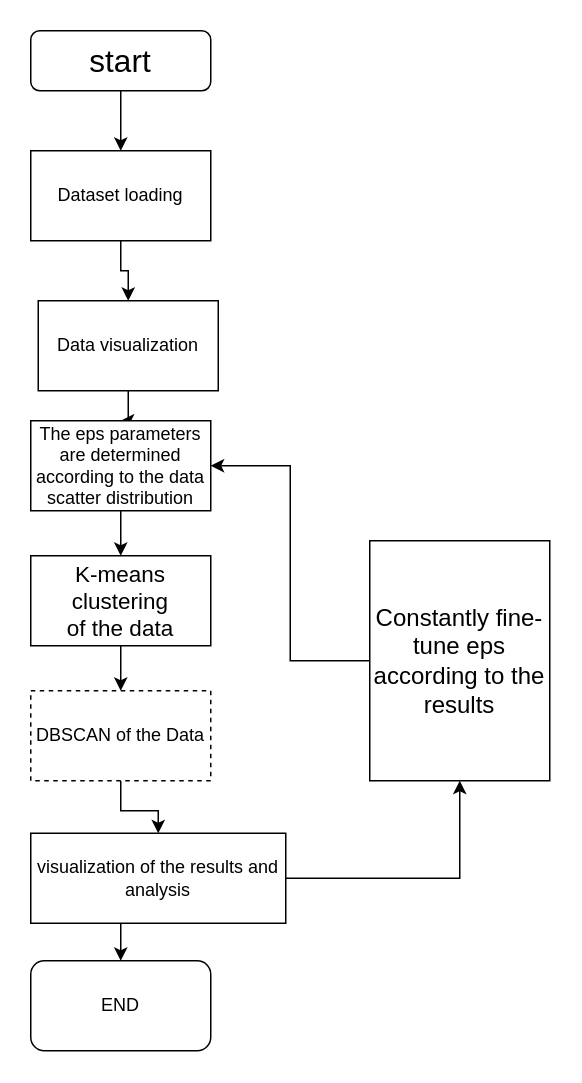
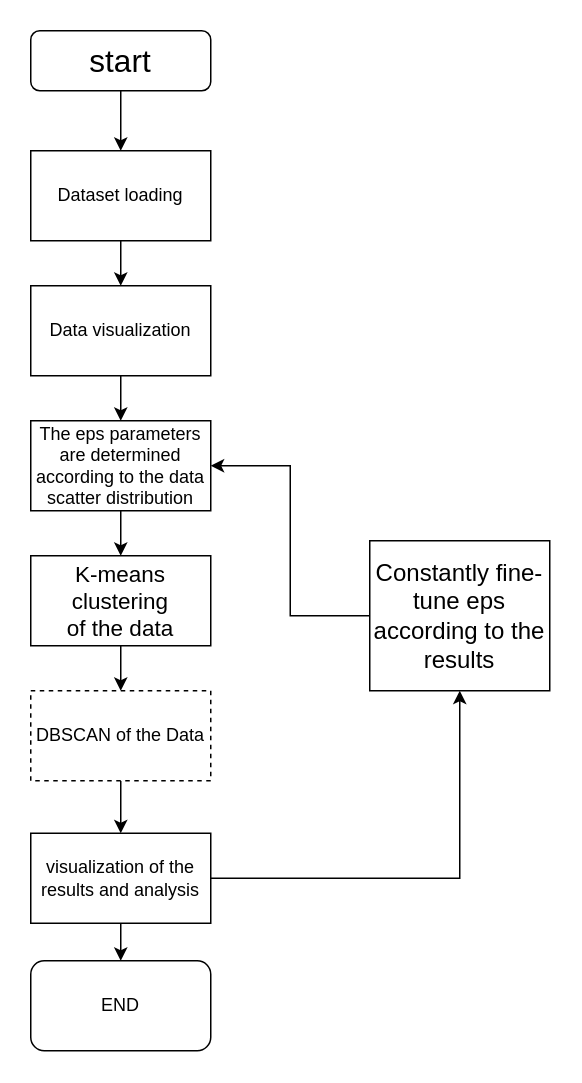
(128, 346) -> (121, 331)
(460, 661) -> (460, 616)
(158, 878) -> (121, 878)
